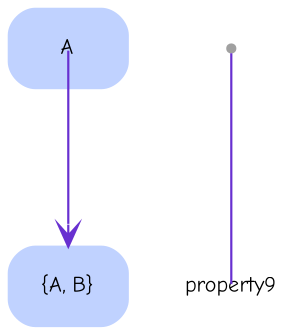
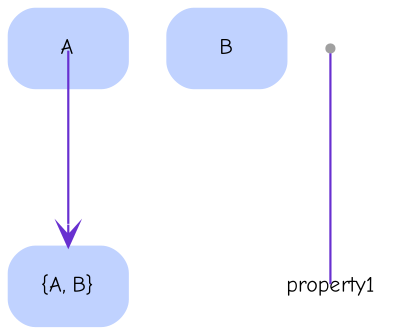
none -> (227, 48)
(231, 286) -> (330, 286)
